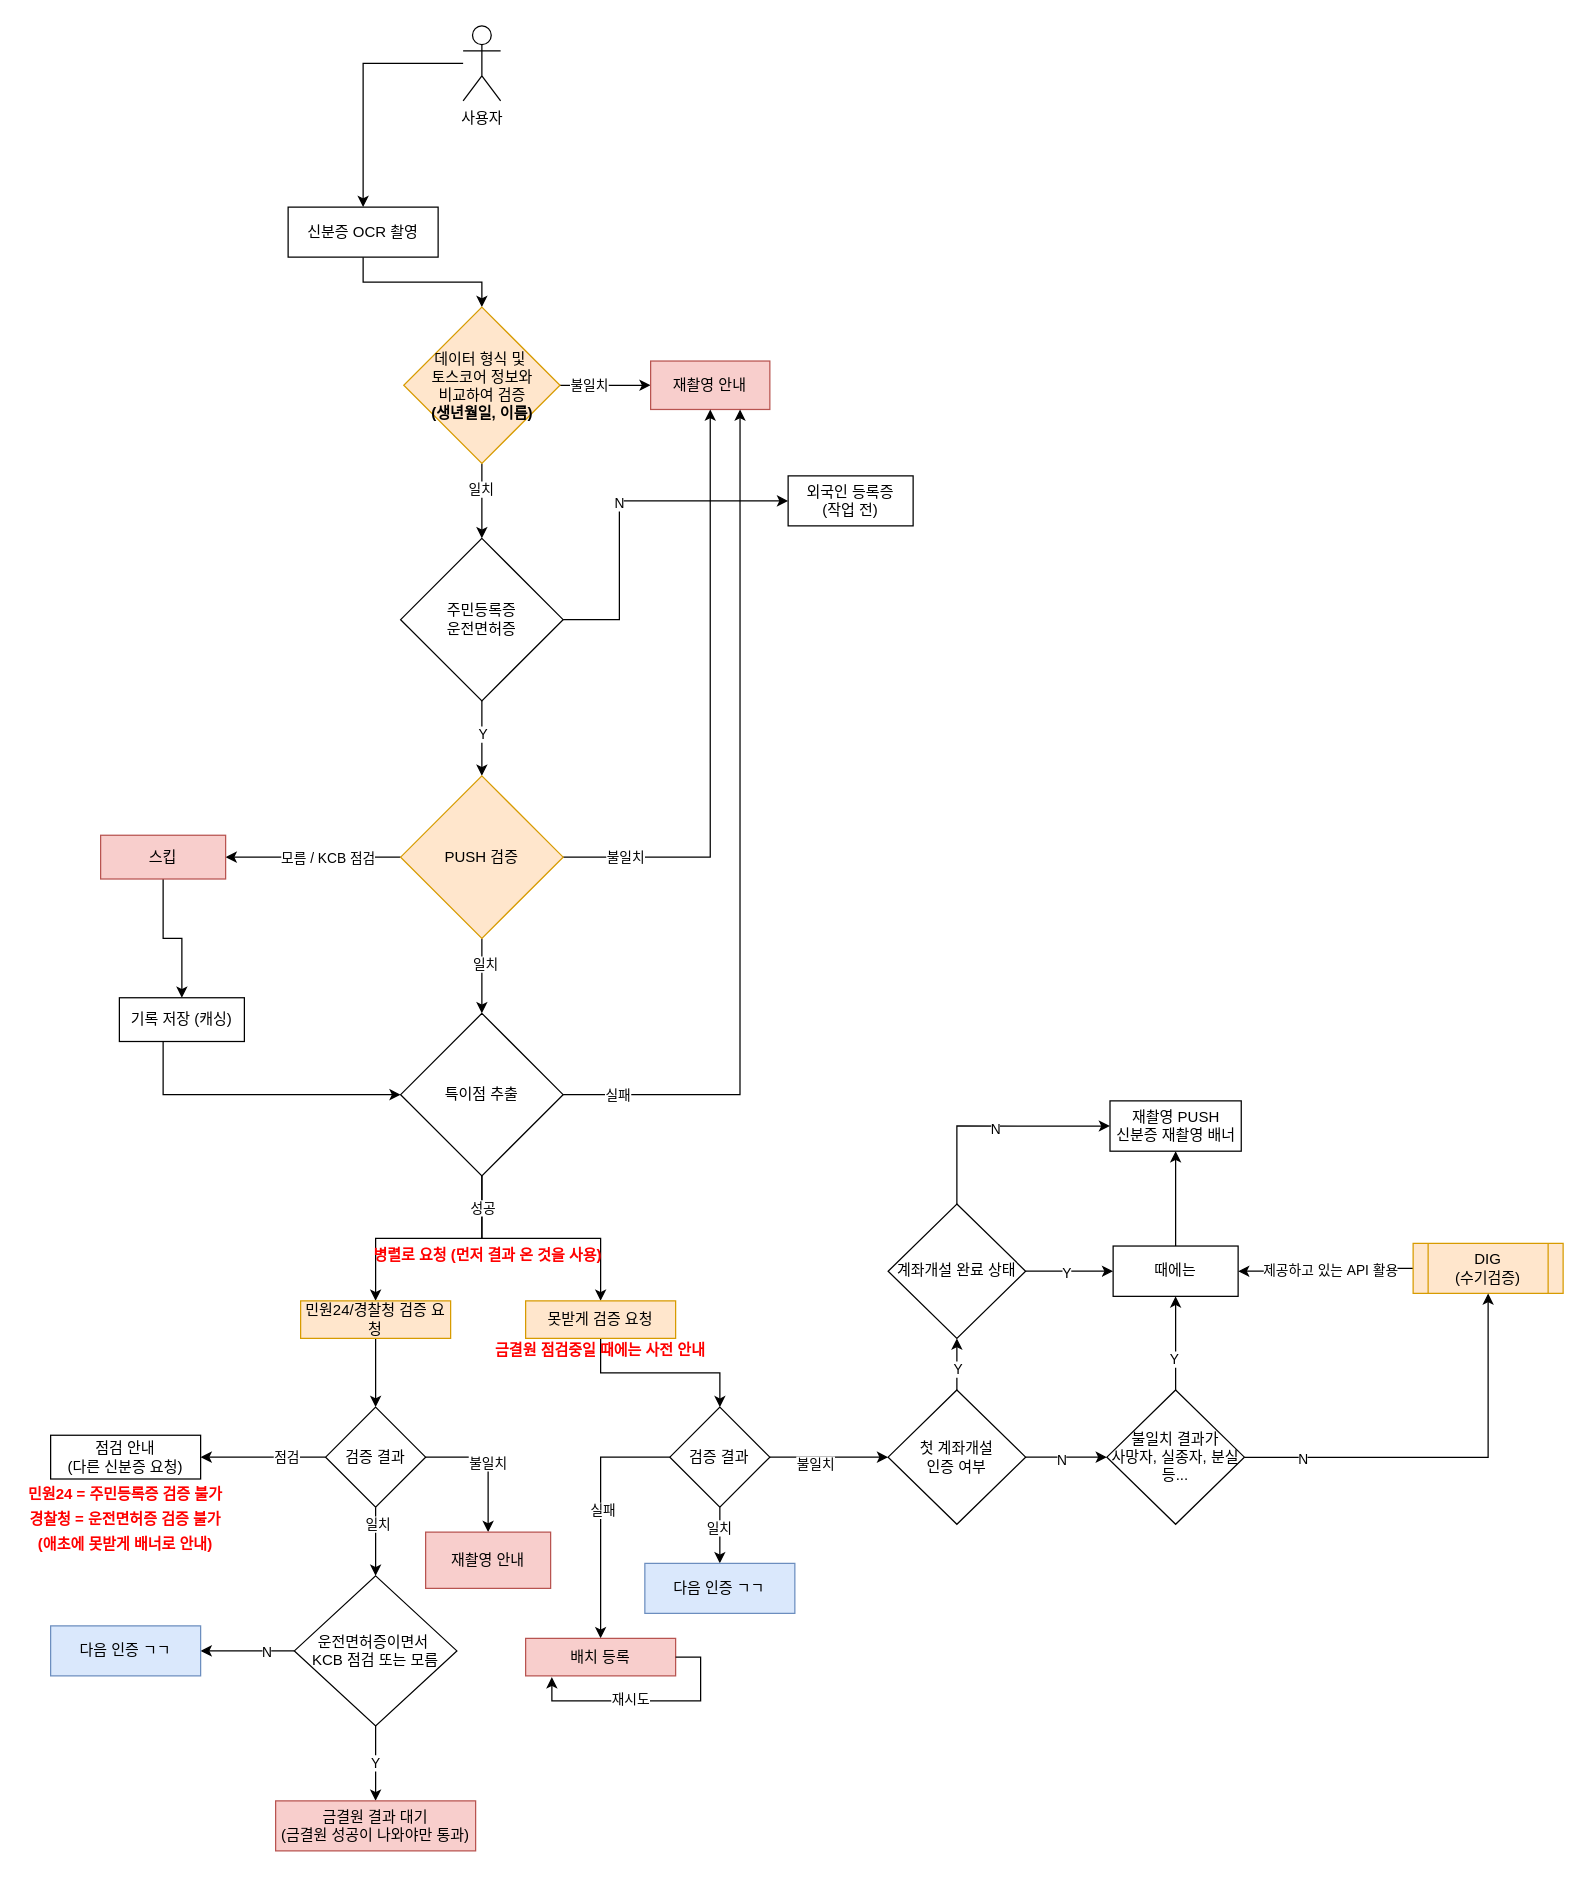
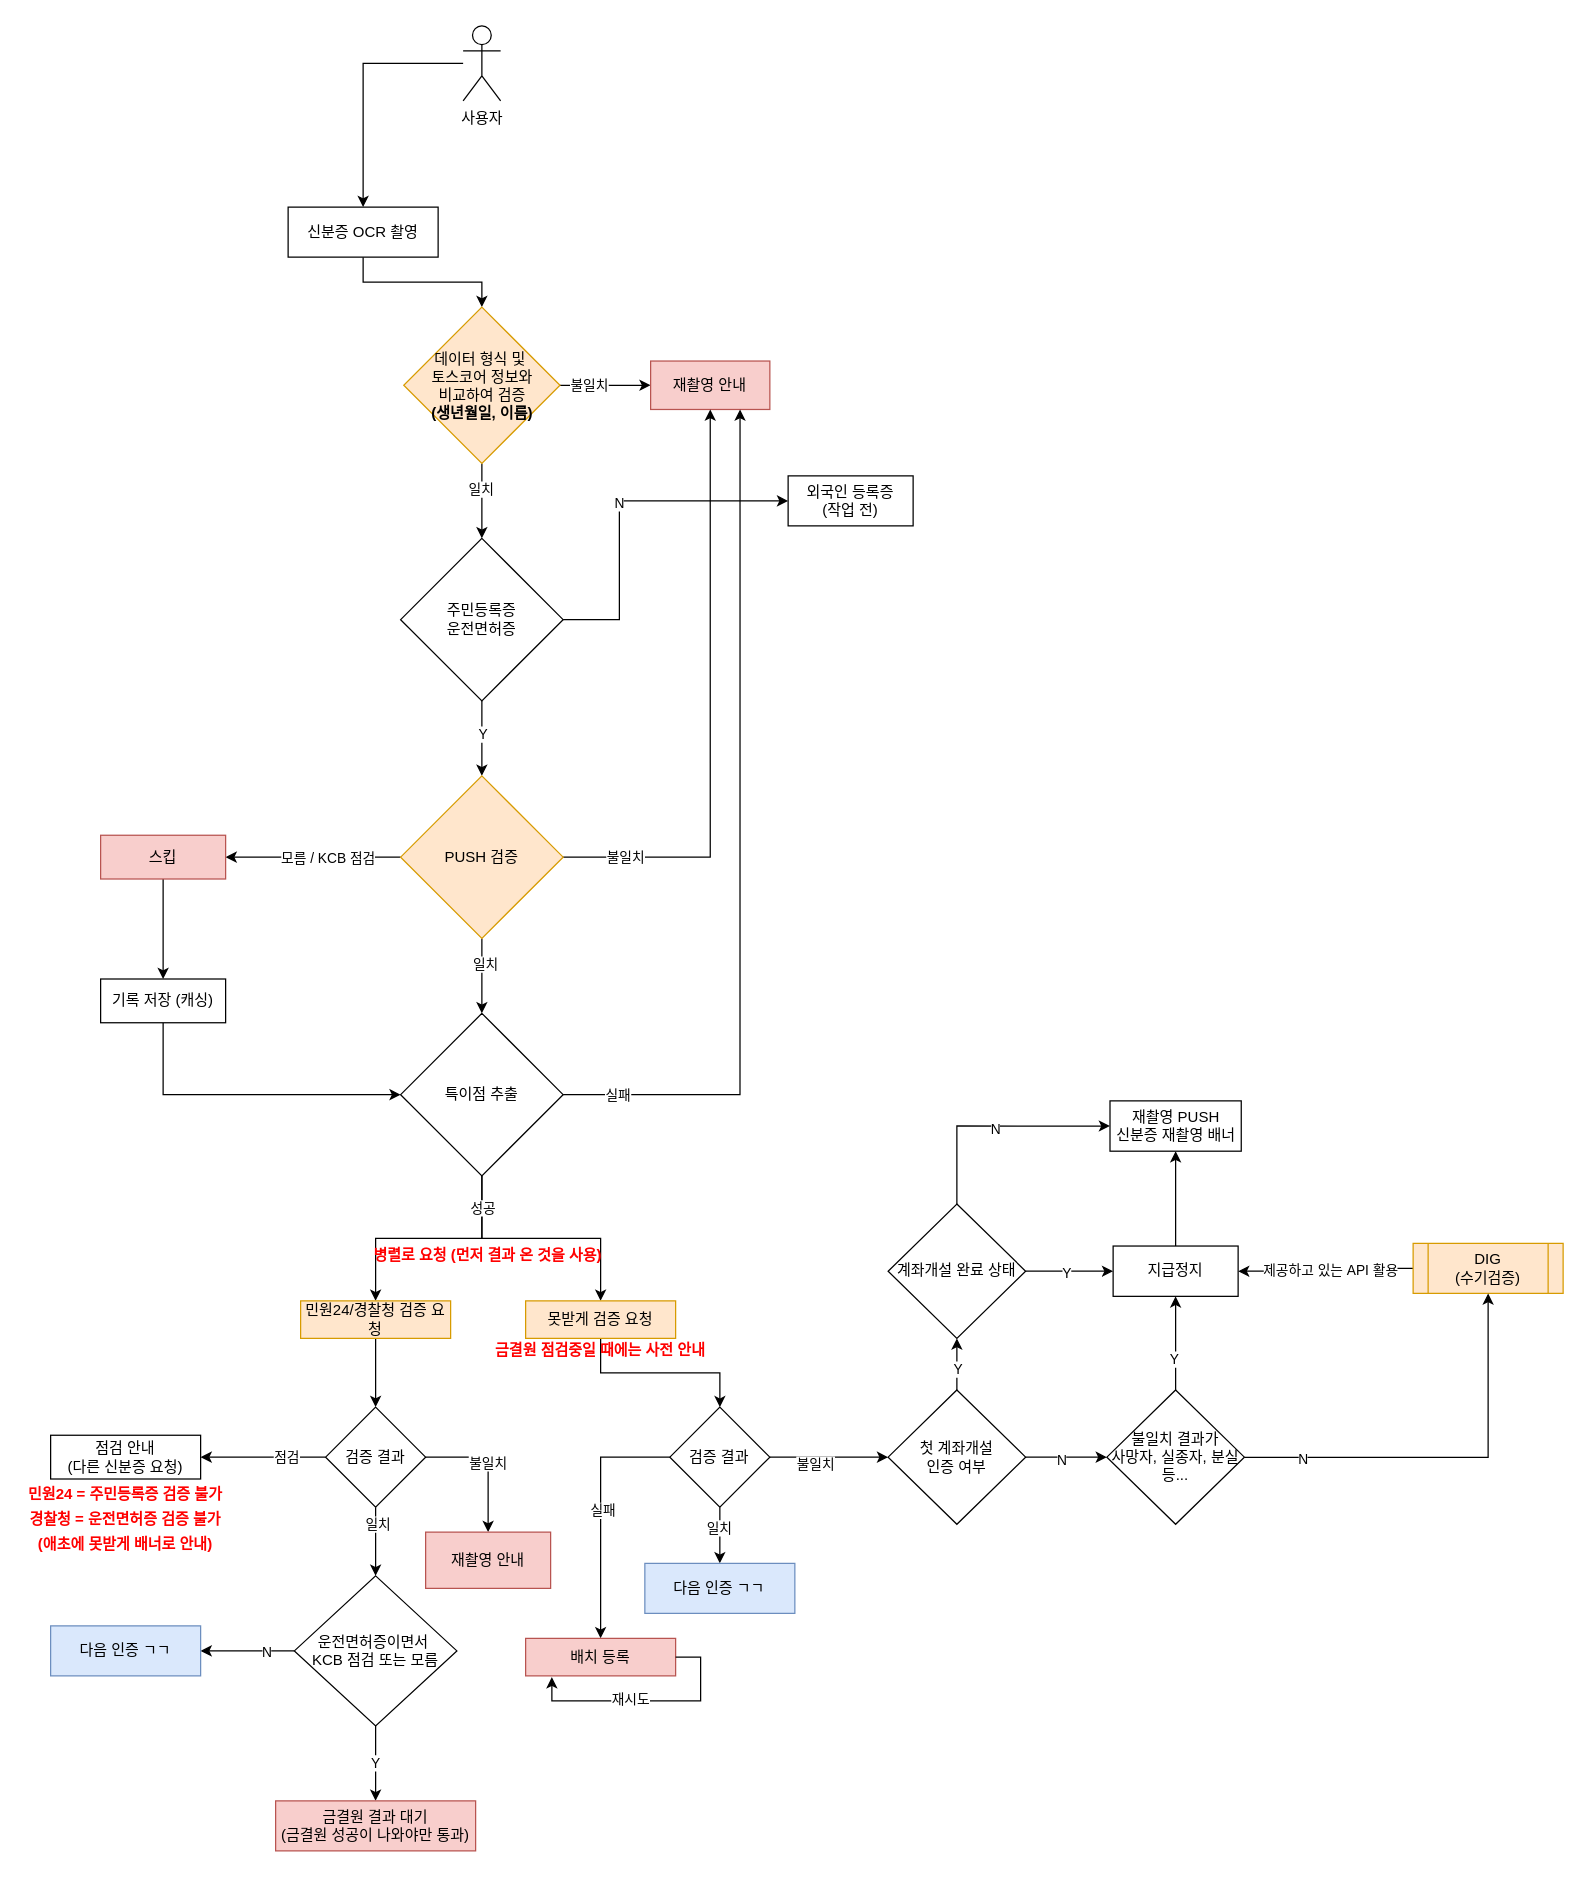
(182, 1019) -> (163, 1001)
(1176, 1271) -> (1176, 1271)
